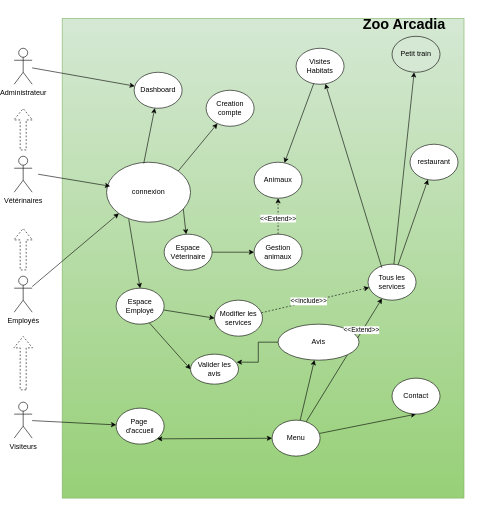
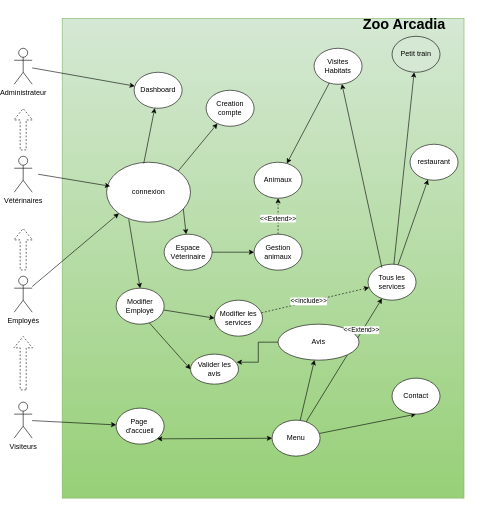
(320, 66) -> (338, 66)
(140, 306) -> (140, 306)
